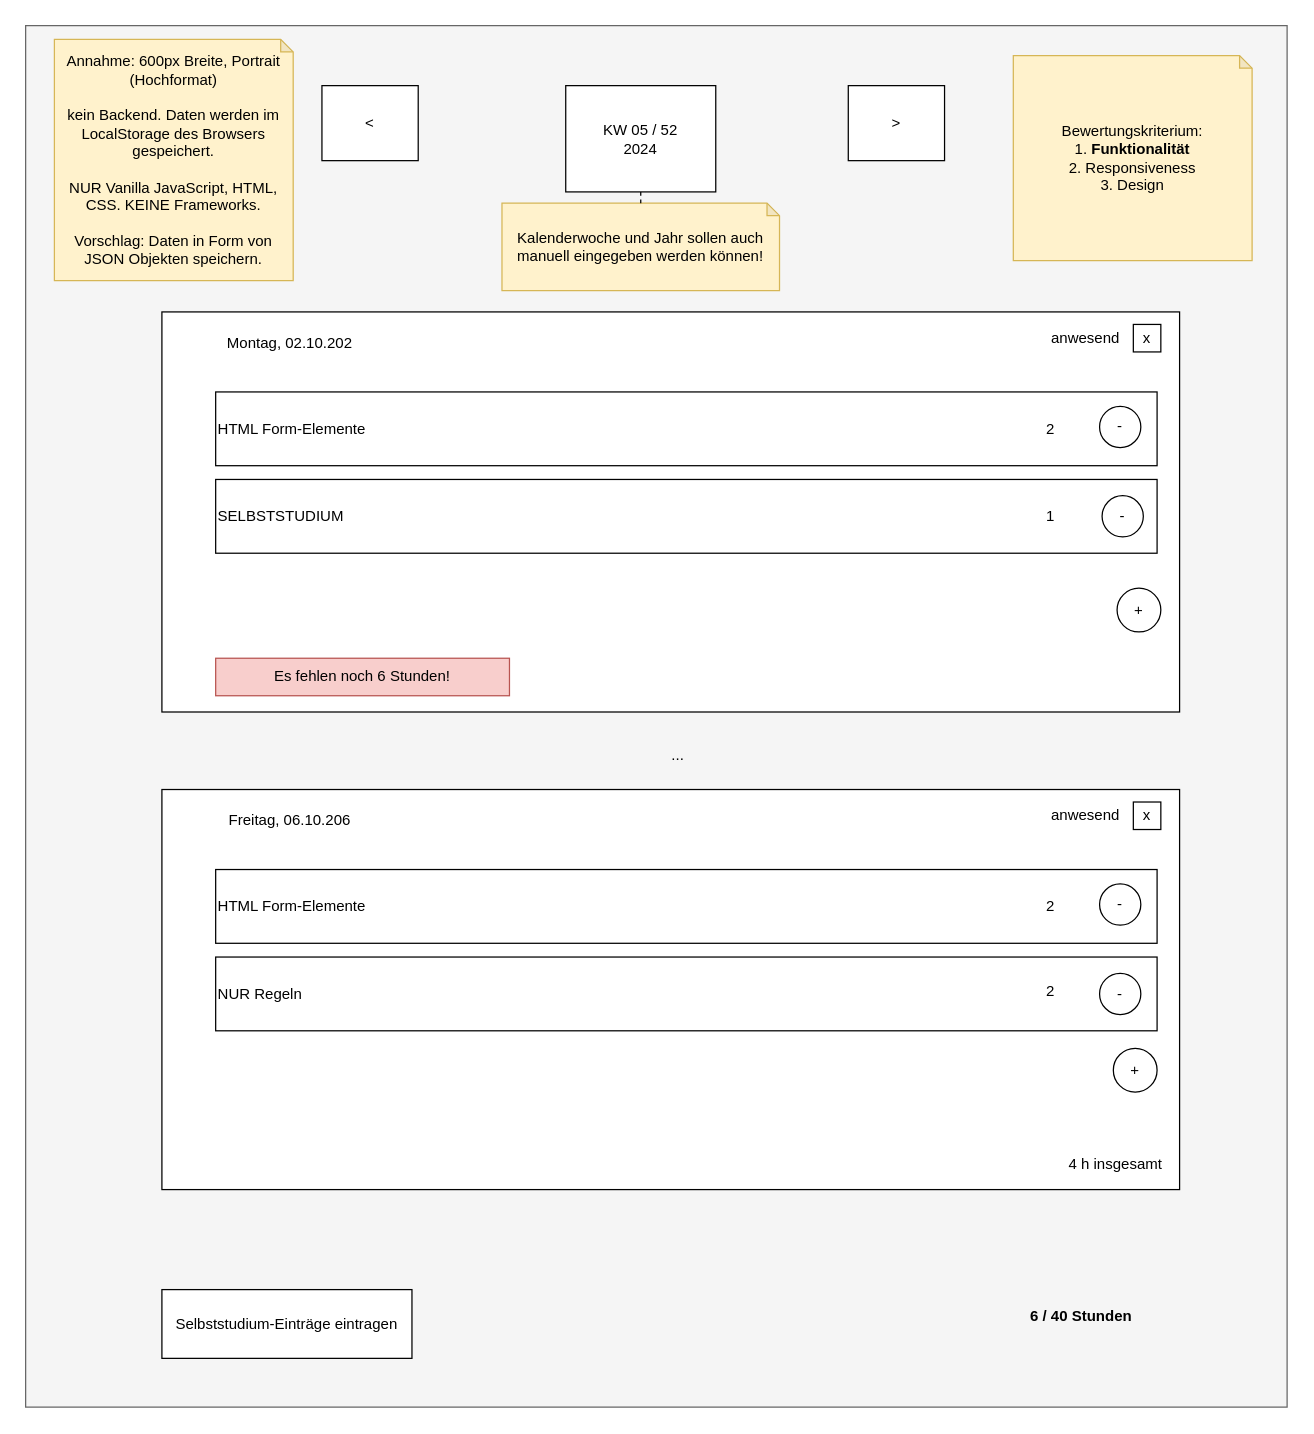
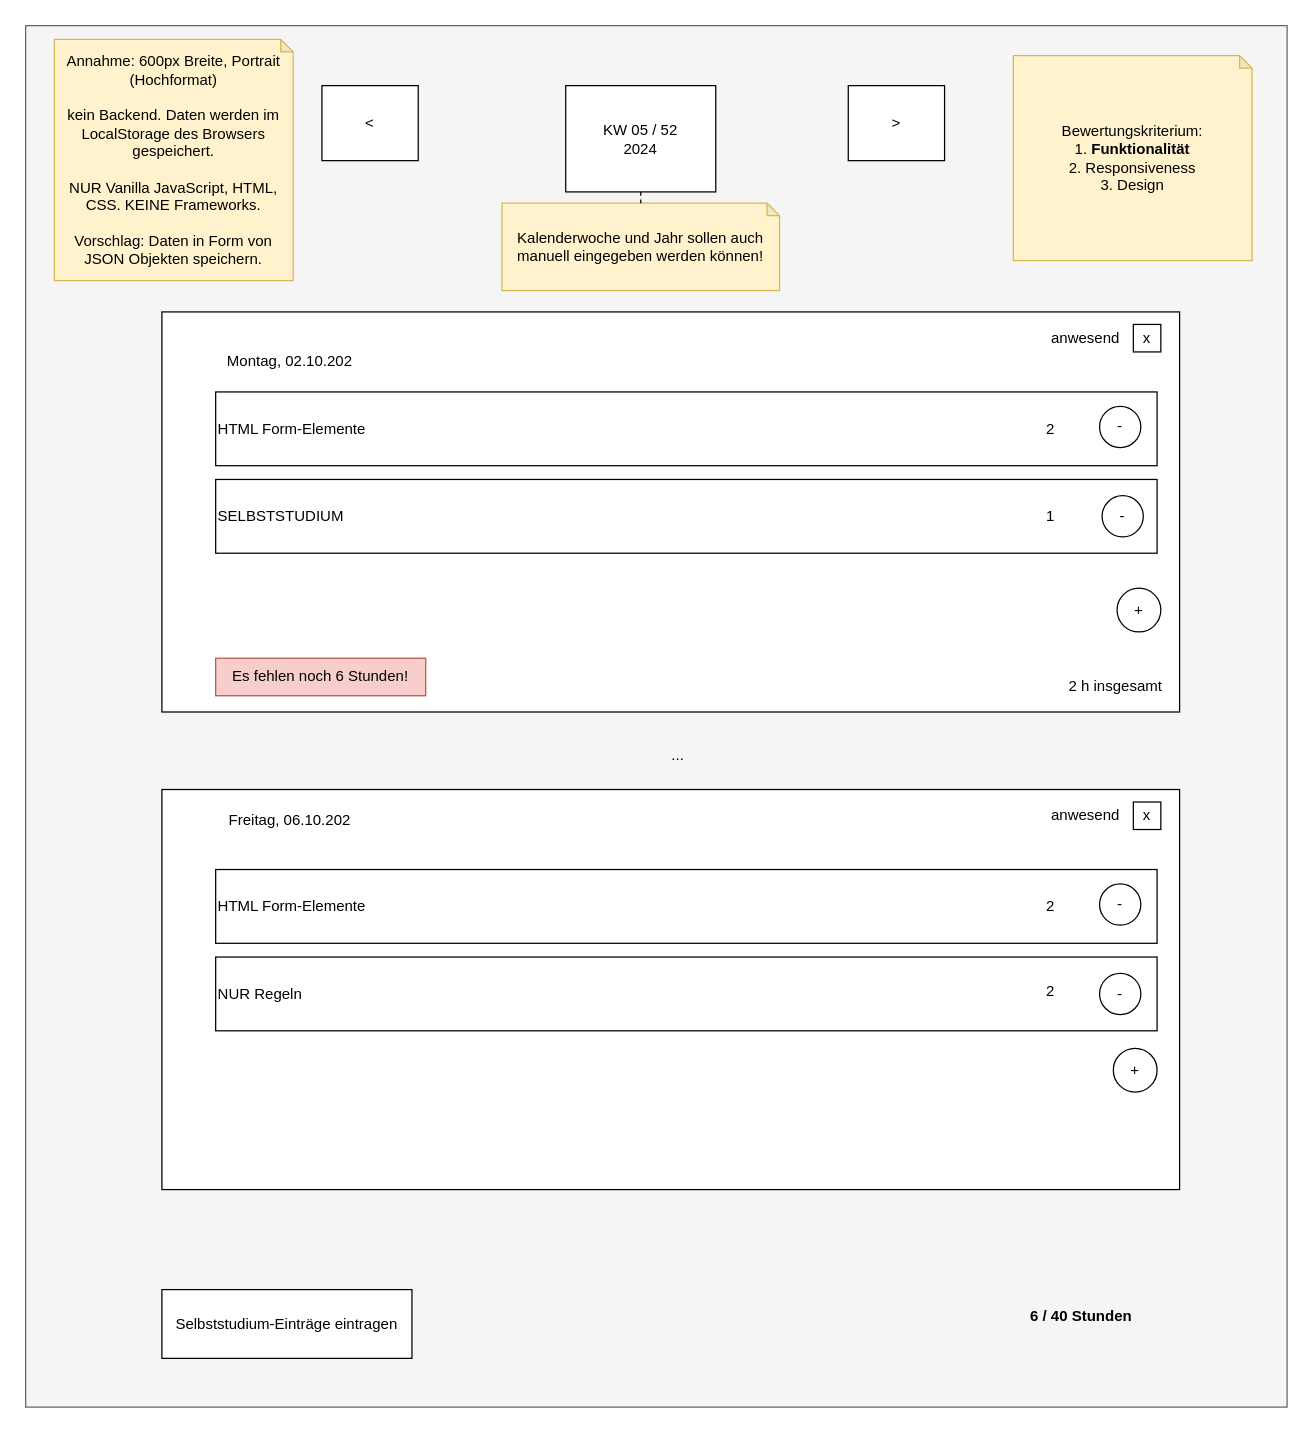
(290, 343) -> (290, 362)
(363, 677) -> (321, 677)
none -> (1116, 687)
(290, 821) -> (290, 821)
(1116, 1164) -> none
